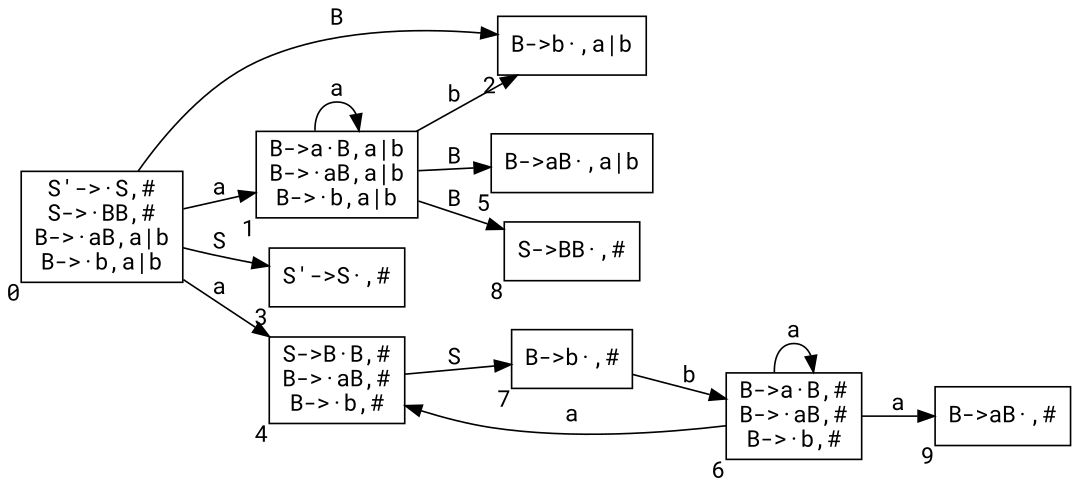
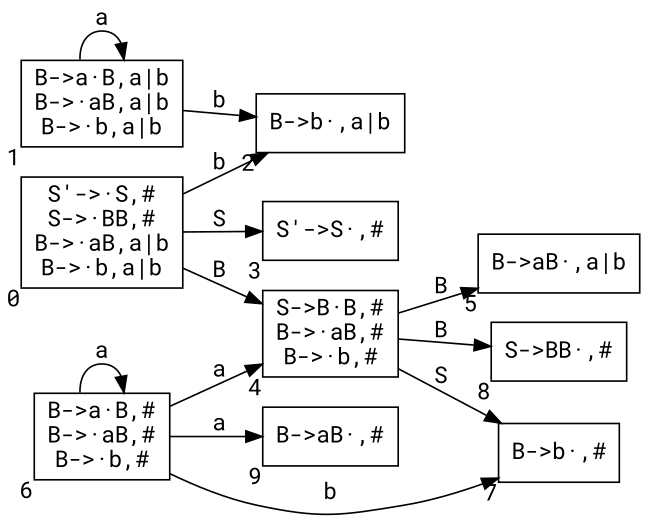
(337, 19) -> (219, 163)
(446, 169) -> (430, 303)
(211, 203) -> none
(453, 212) -> (436, 342)
(219, 288) -> (219, 271)
(671, 385) -> (325, 514)
